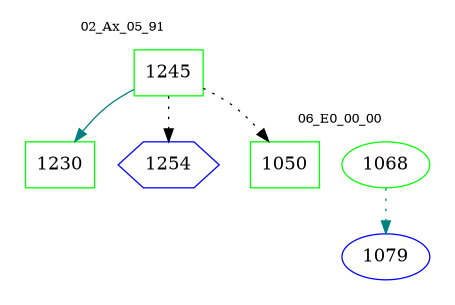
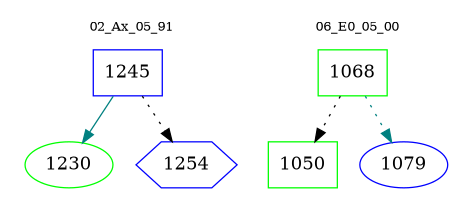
(169, 73) -> (128, 73)
(222, 99) -> (331, 113)
(340, 119) -> (358, 27)
(60, 165) -> (69, 165)
(386, 165) -> (353, 73)
